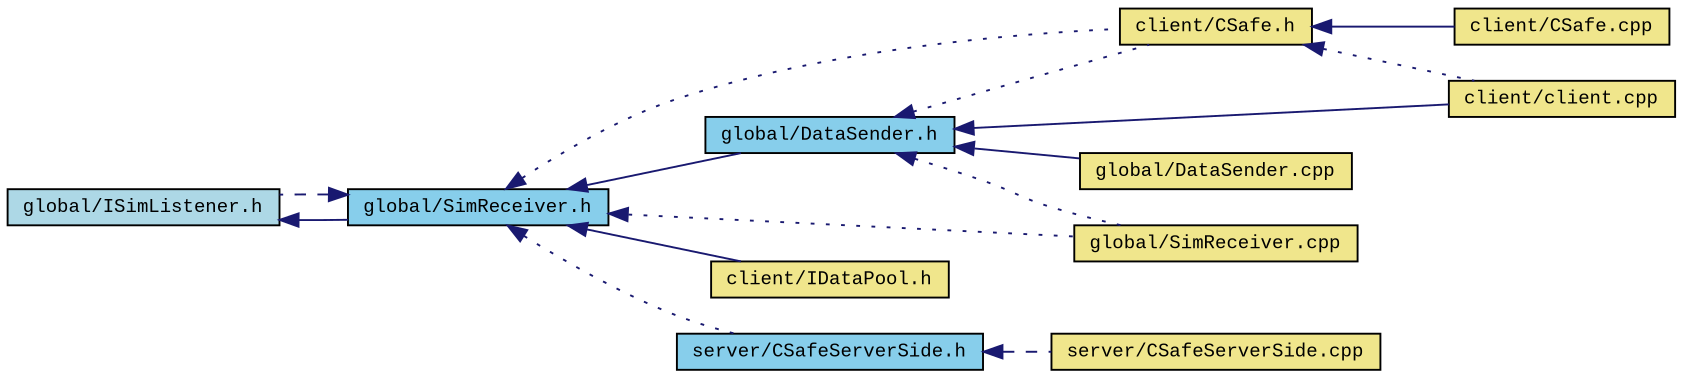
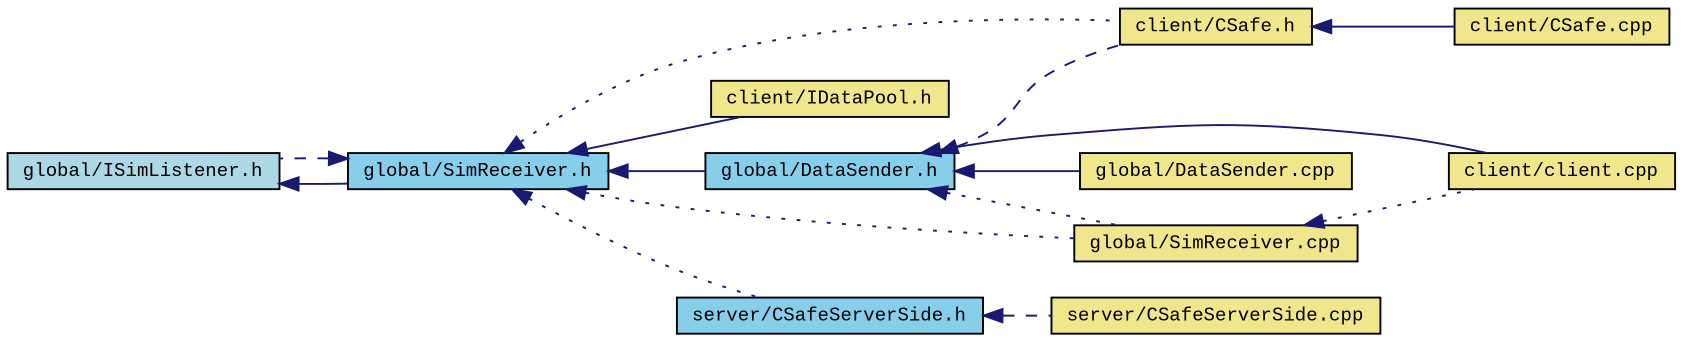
(1399, 65) -> (1399, 205)
(1031, 78) -> (1032, 86)
